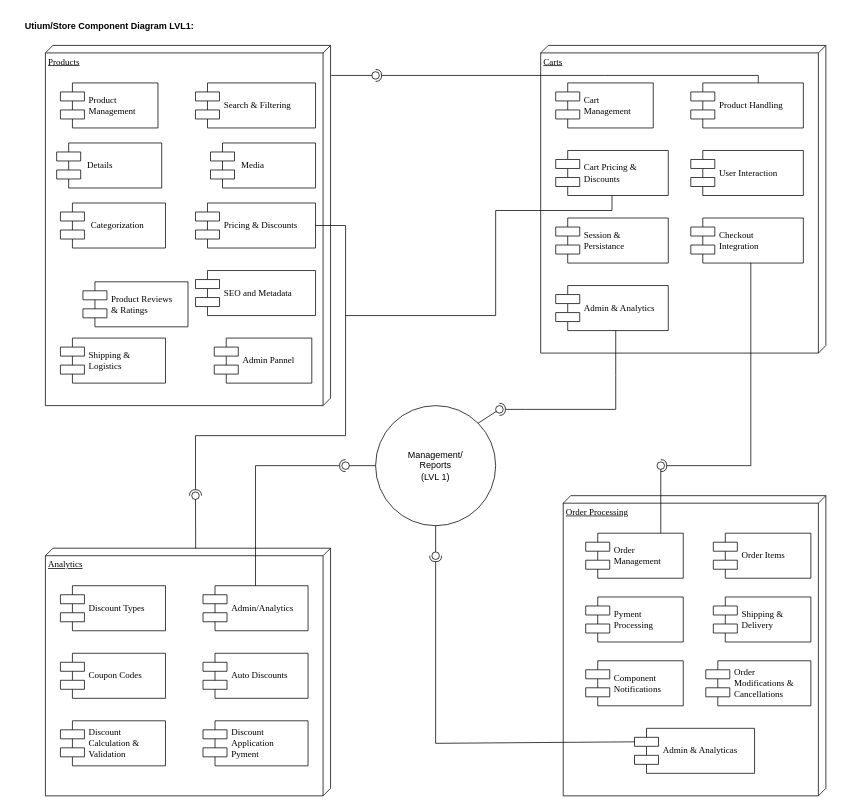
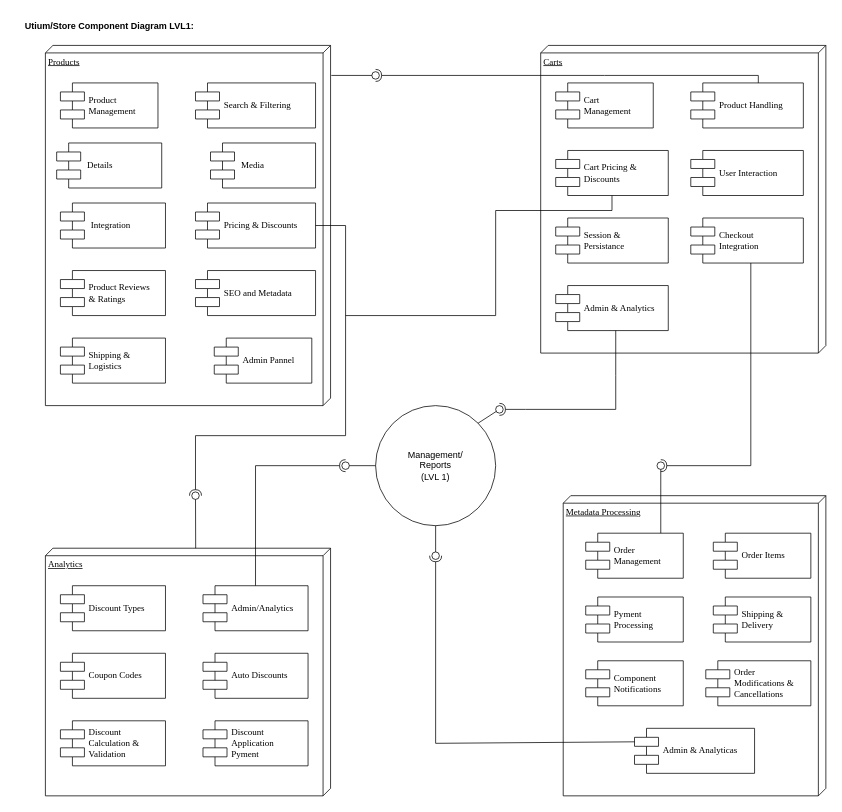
(122, 225) -> (115, 225)
(135, 304) -> (113, 293)
(604, 512) -> (611, 512)
